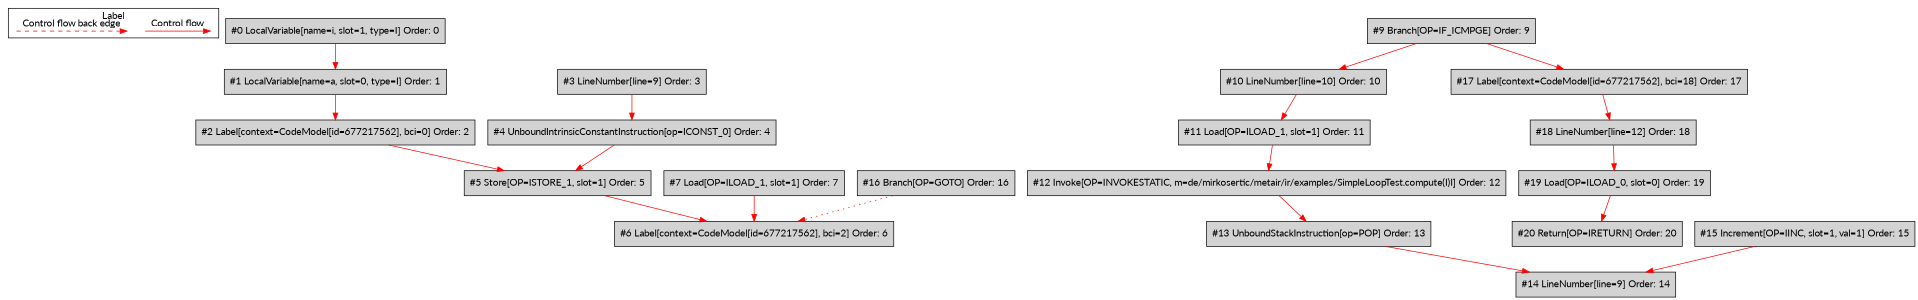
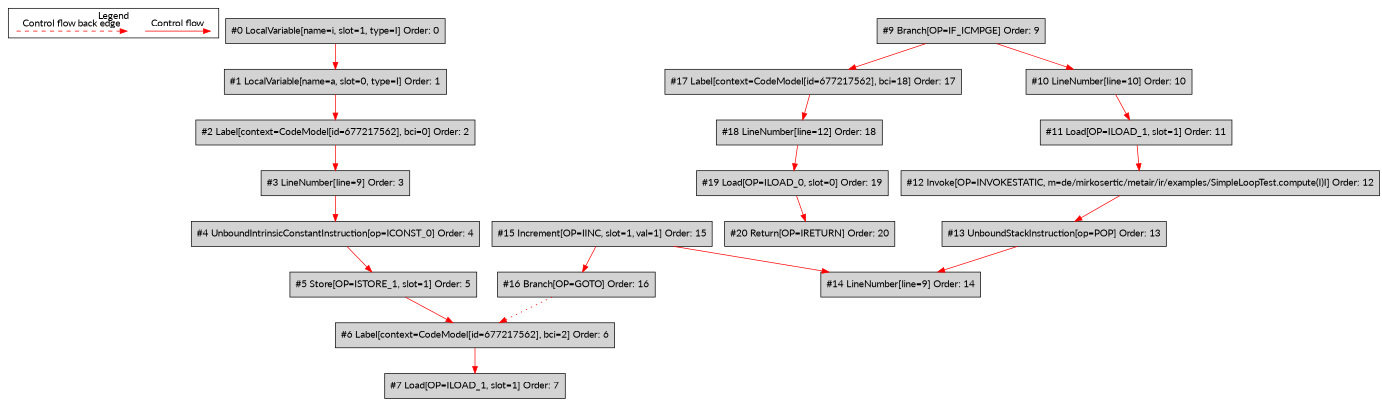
(114, 16) -> (114, 16)
(443, 157) -> (335, 154)
(754, 205) -> (475, 357)
none -> (591, 256)
